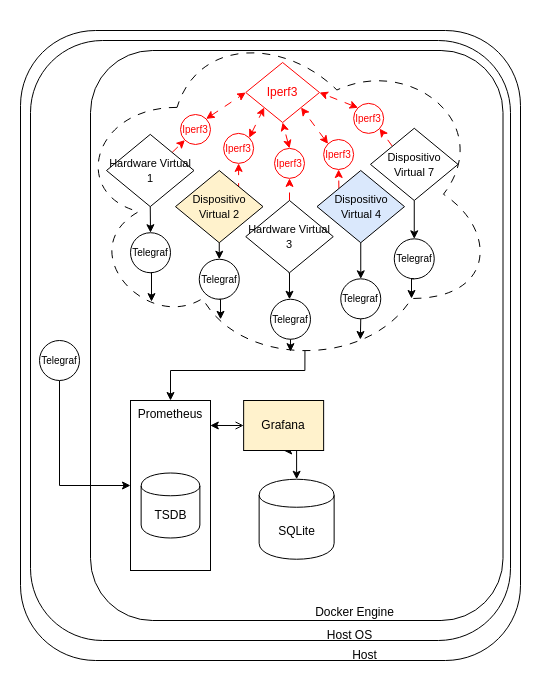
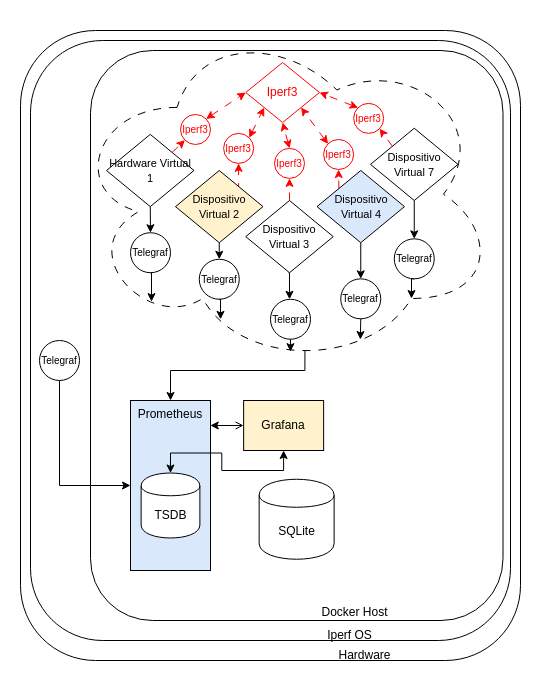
(290, 237) -> (290, 237)
(171, 415) -> (171, 415)
(297, 459) -> (222, 467)
(355, 613) -> (355, 613)
(350, 636) -> (350, 636)
(365, 656) -> (365, 656)
